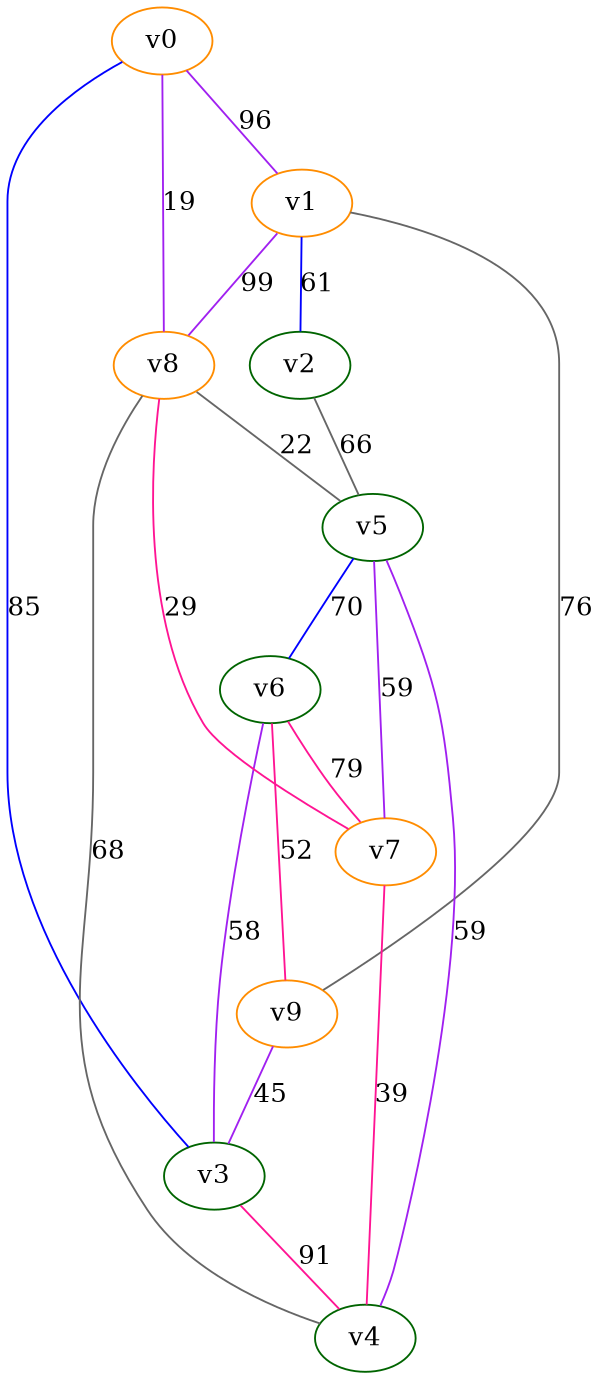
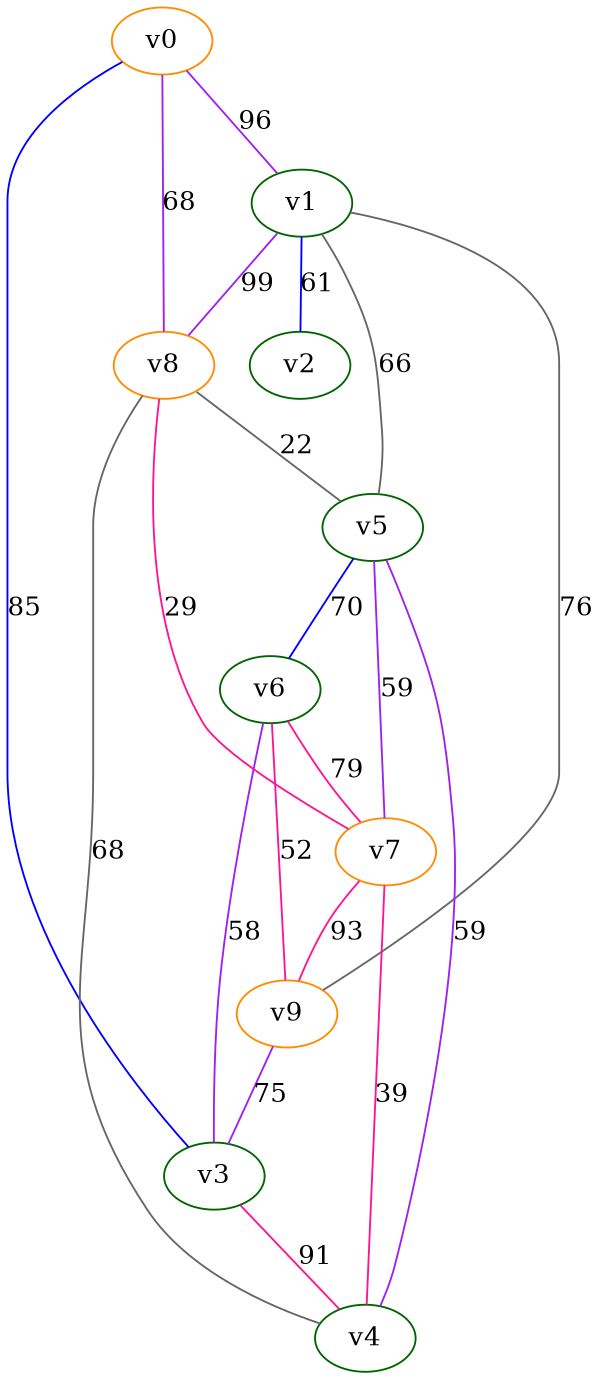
(180, 203) -> (180, 203)
(302, 203) -> (302, 203)
(336, 446) -> (375, 358)
none -> (324, 928)
(271, 1095) -> (271, 1095)
